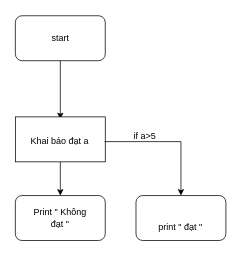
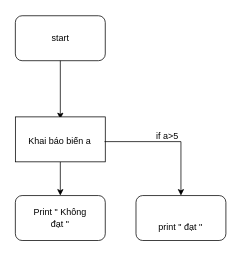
(145, 136) -> (168, 136)
(60, 141) -> (60, 141)
